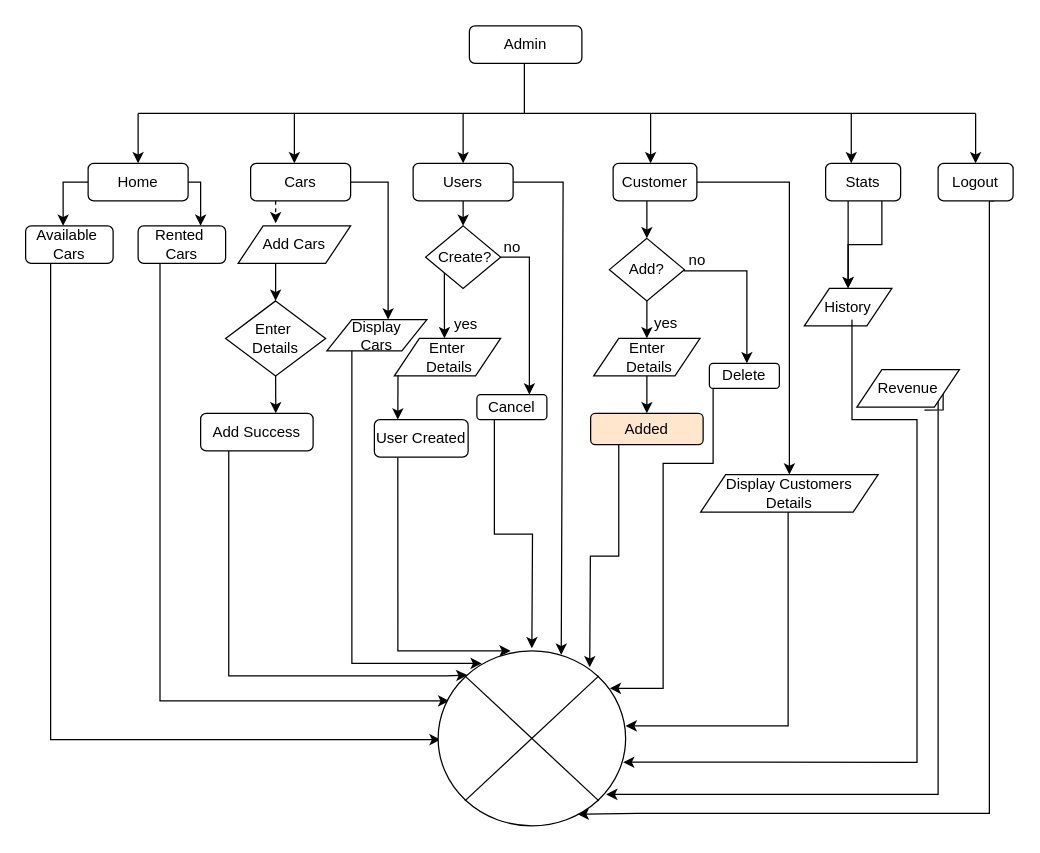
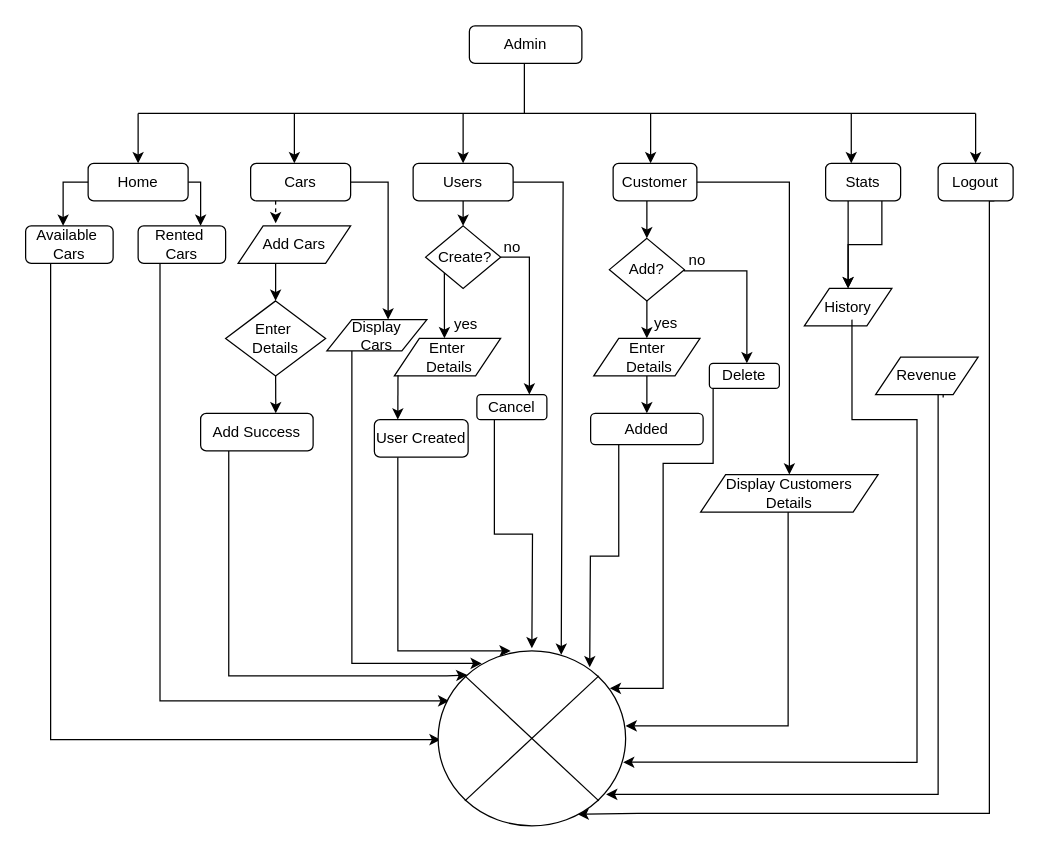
(908, 388) -> (927, 376)
(647, 429) -> (647, 429)
